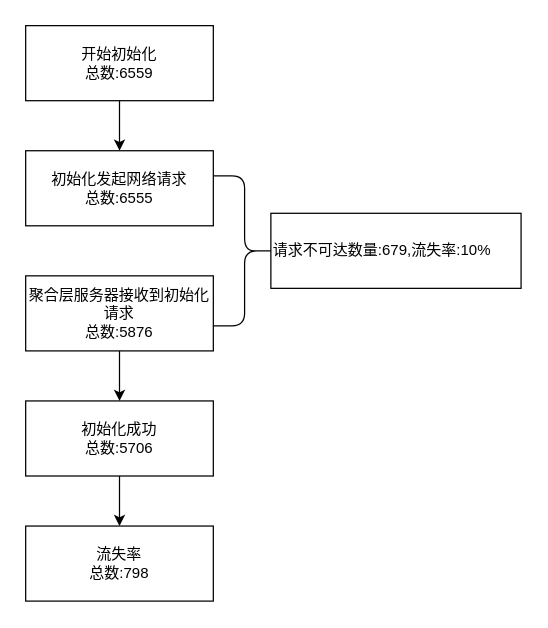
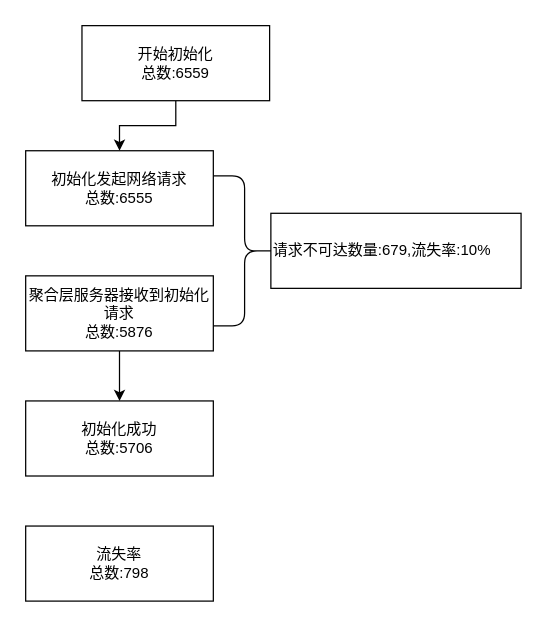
(119, 63) -> (176, 63)
(119, 497) -> none
